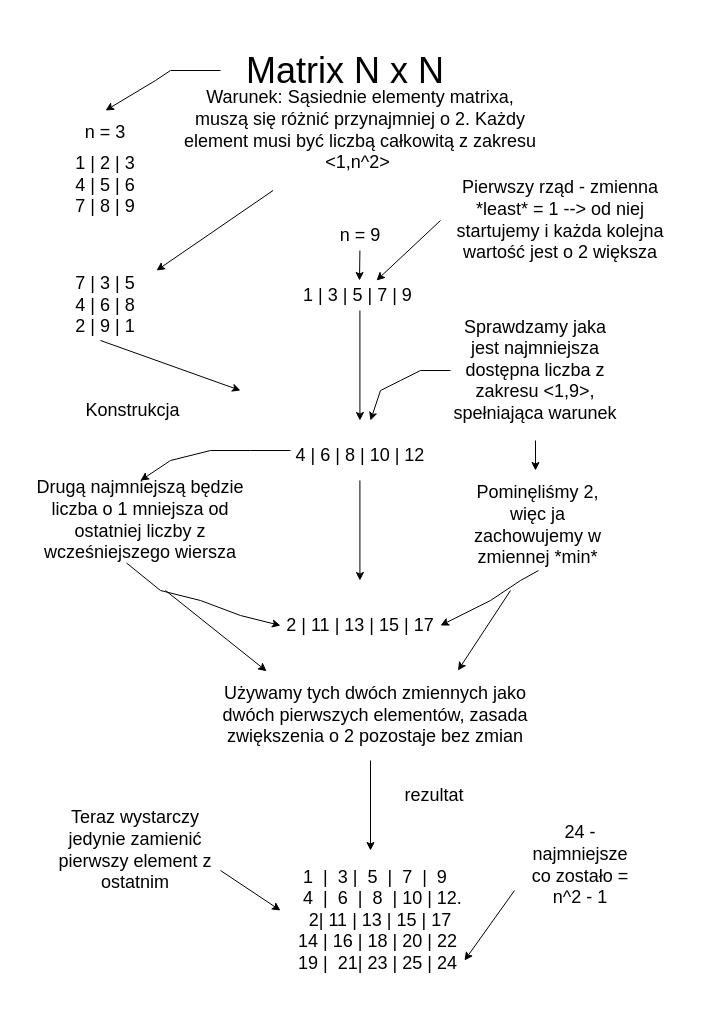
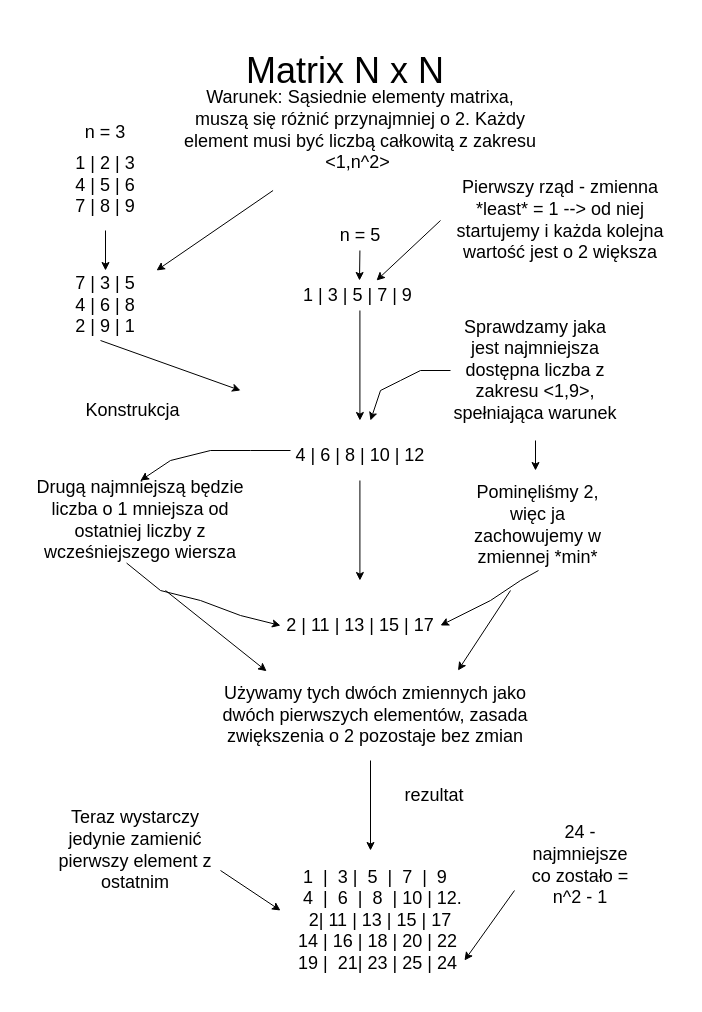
(163, 76) -> none
(361, 236) -> (361, 236)
none -> (106, 247)
